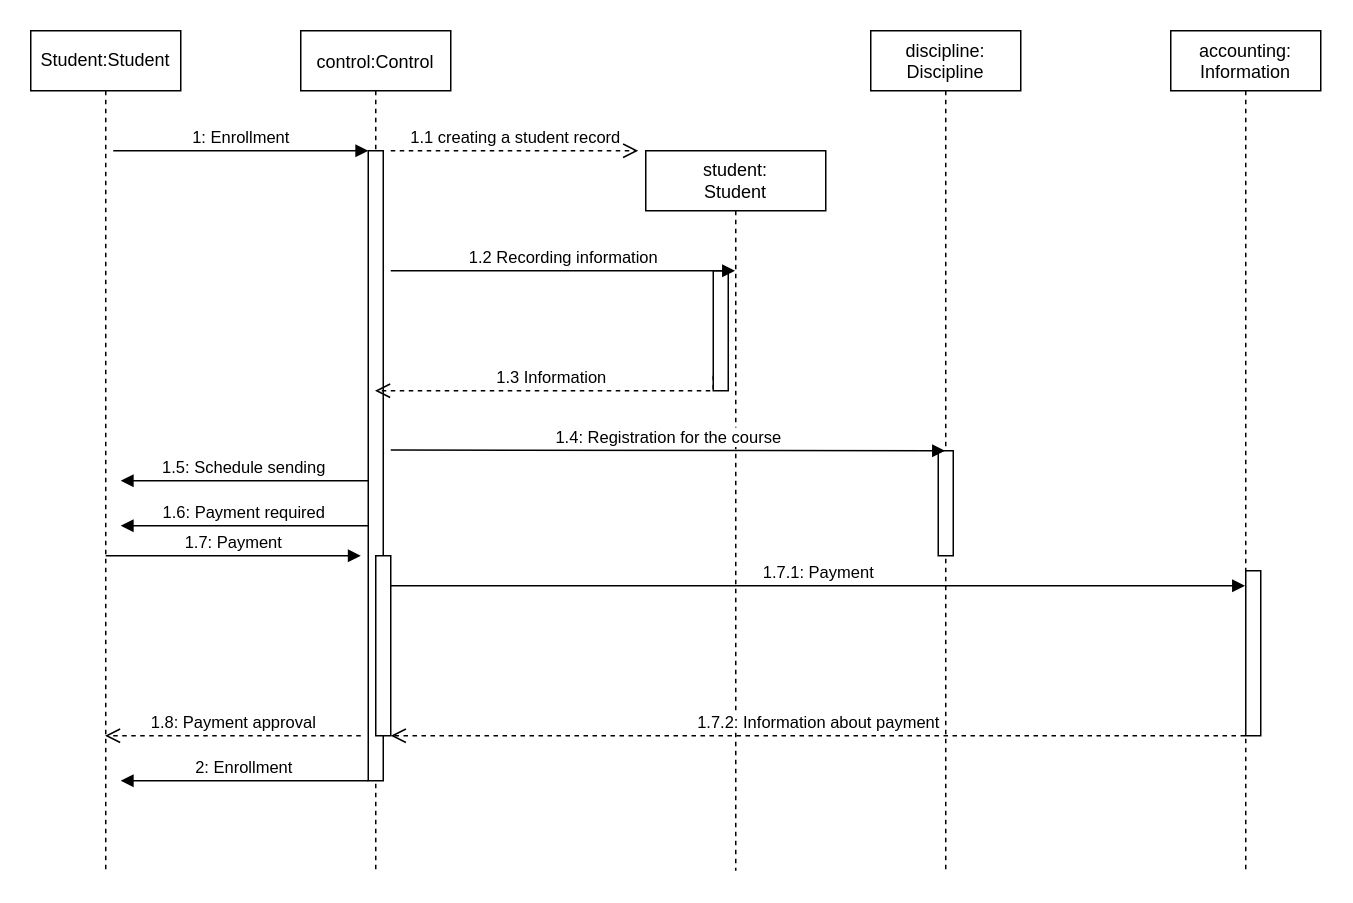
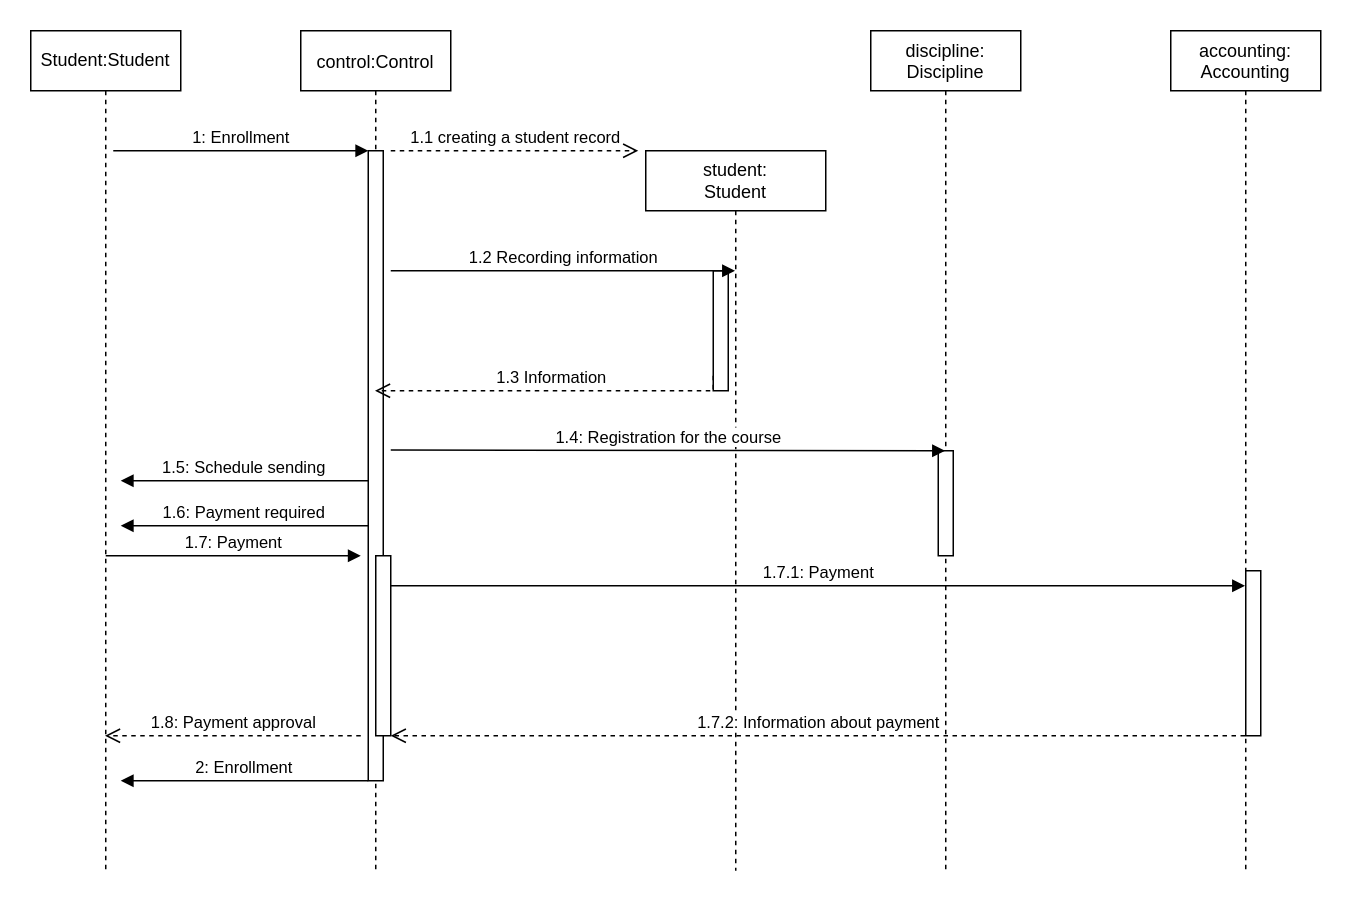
(1246, 61) -> (1246, 61)
